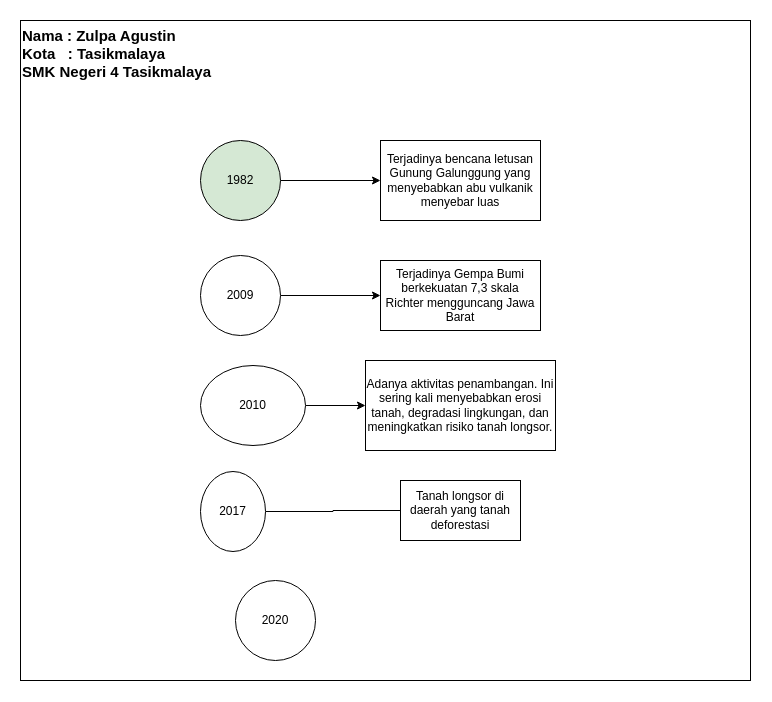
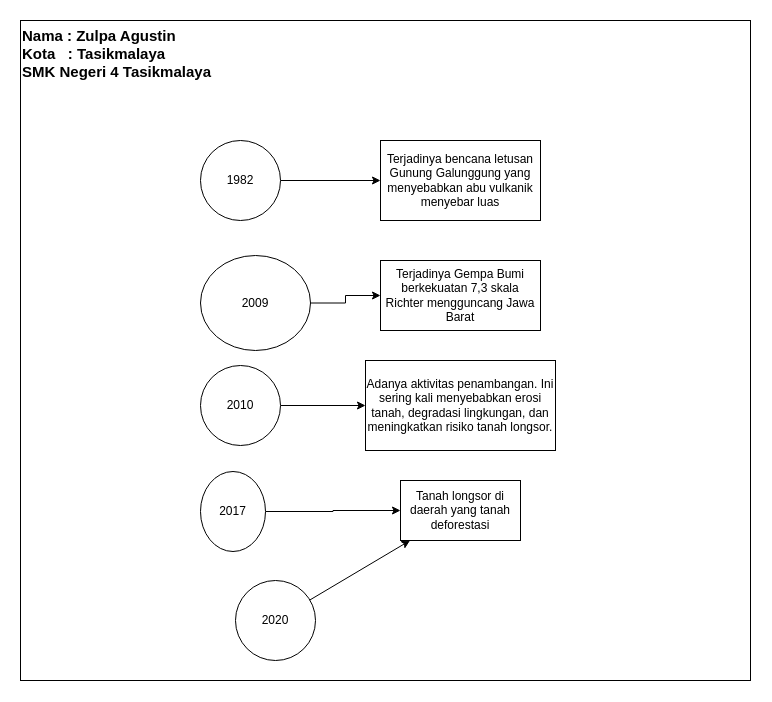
(241, 181) -> (241, 181)
(241, 296) -> (256, 303)
(253, 406) -> (241, 406)
(395, 511) -> (392, 511)
none -> (357, 572)
